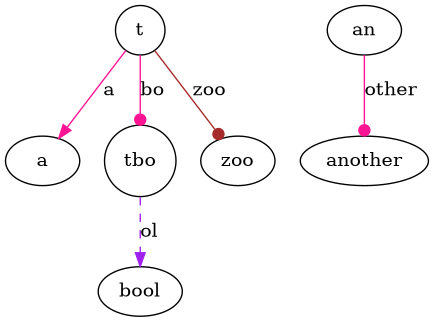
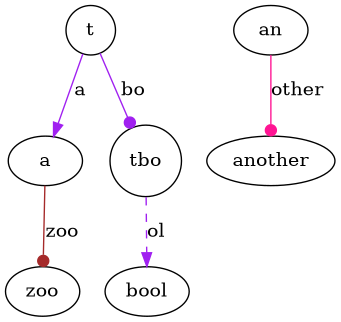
(140, 84) -> (114, 85)
(97, 89) -> (70, 89)
(185, 90) -> (44, 220)
